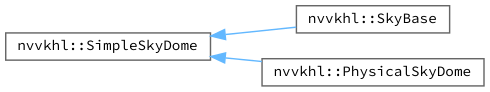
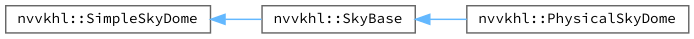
(244, 60) -> (448, 19)
